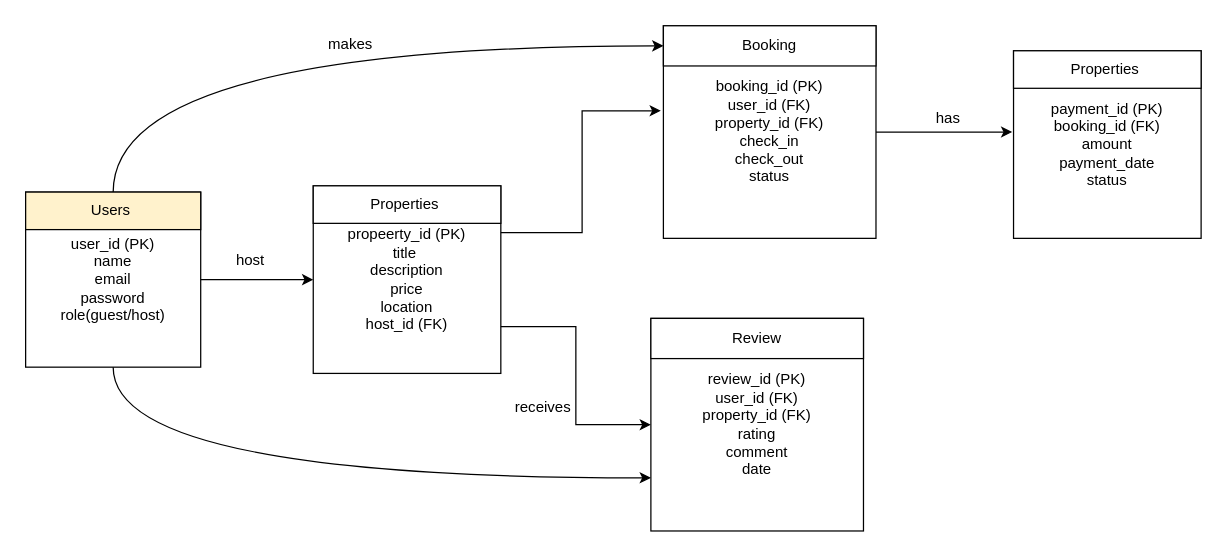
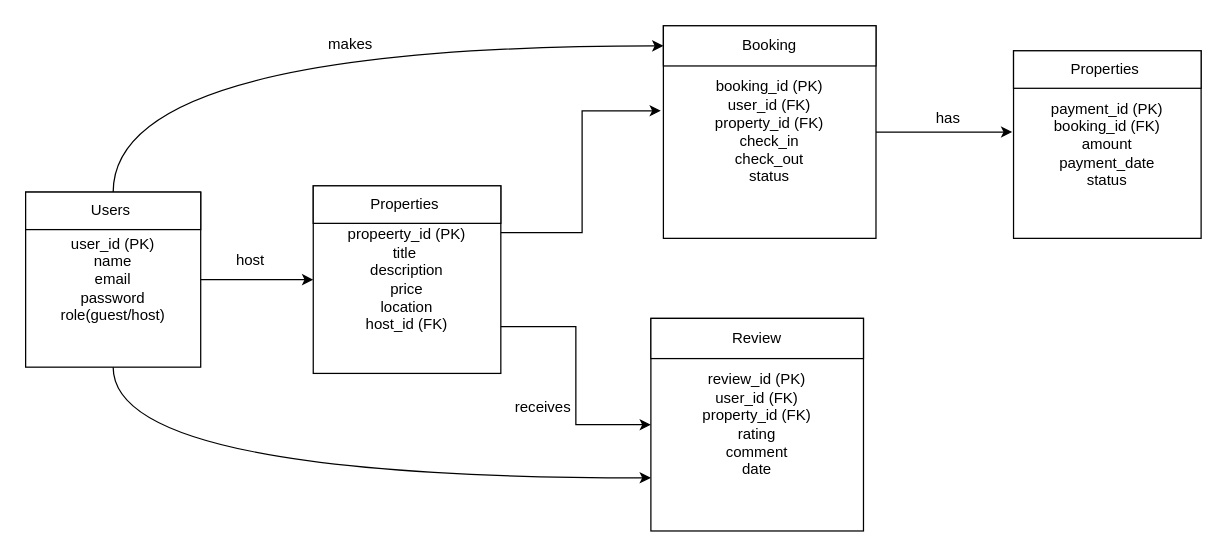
(113, 211) -> (113, 211)
